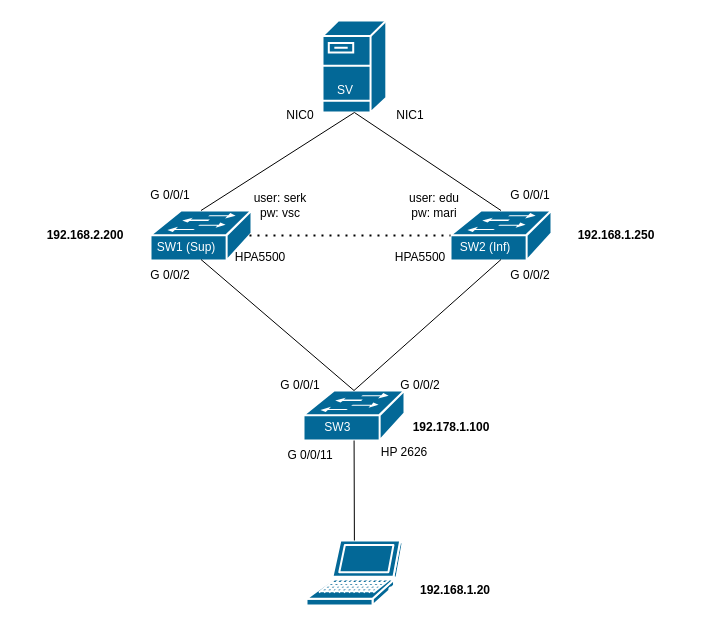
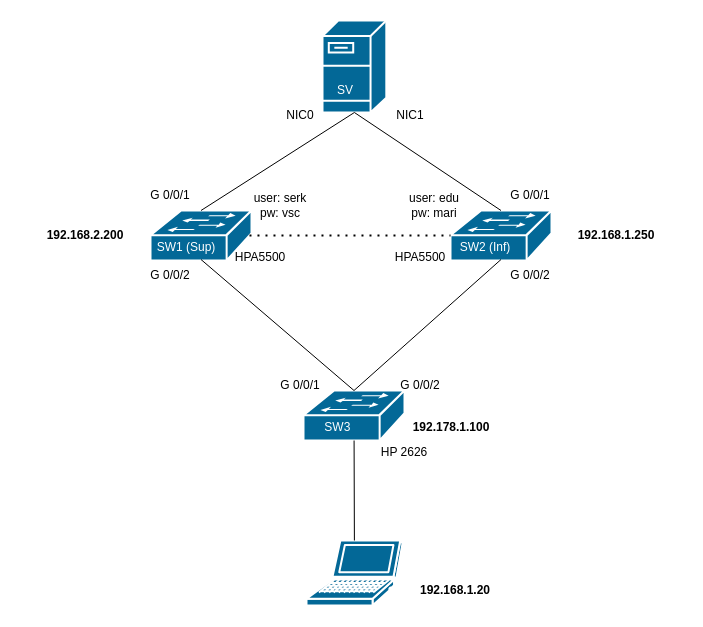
(311, 456) -> none
